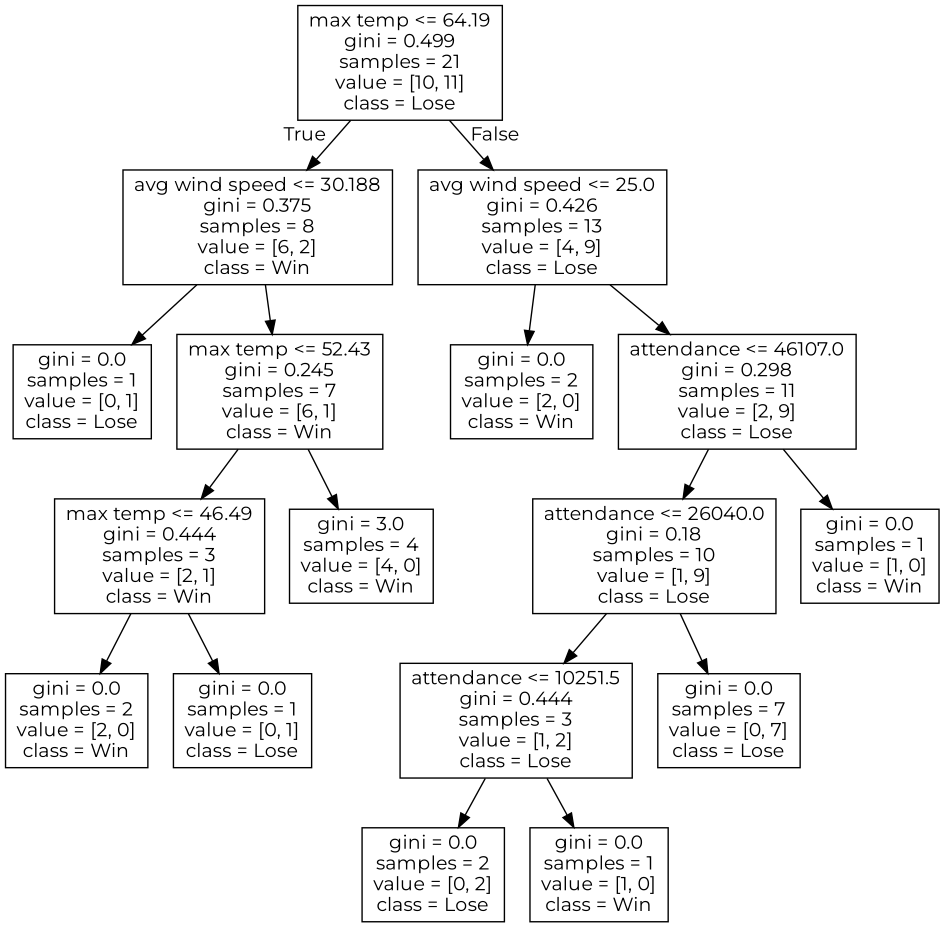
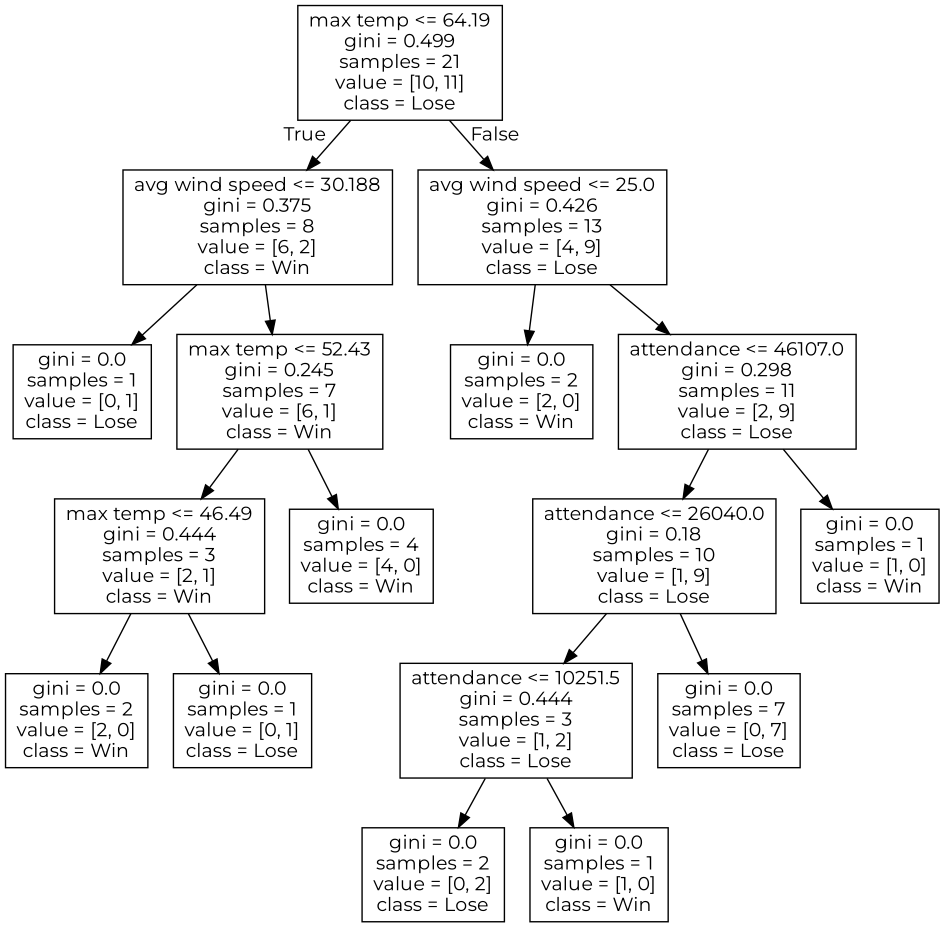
(361, 556) -> (361, 556)
